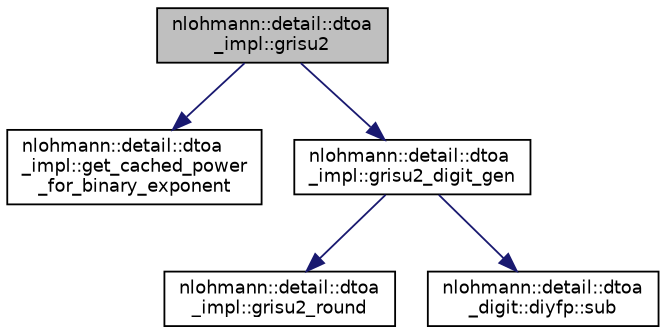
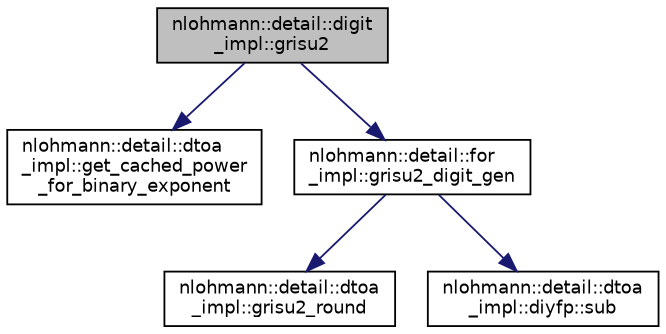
(273, 35) -> (273, 35)
(412, 167) -> (412, 167)
(543, 299) -> (543, 299)
